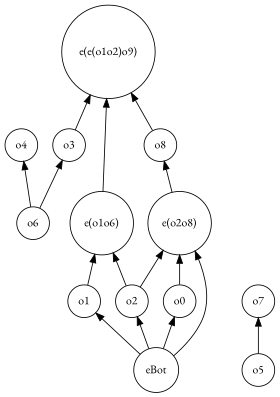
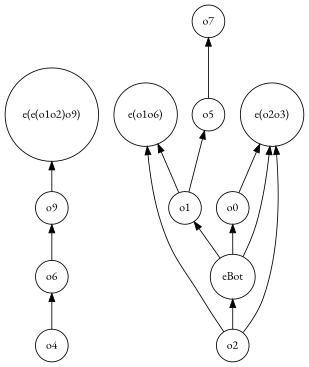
(69, 145) -> (52, 208)
(160, 145) -> none
(105, 149) -> none
none -> (196, 165)
(28, 188) -> (52, 316)
(180, 223) -> (272, 115)
(144, 337) -> (233, 318)
